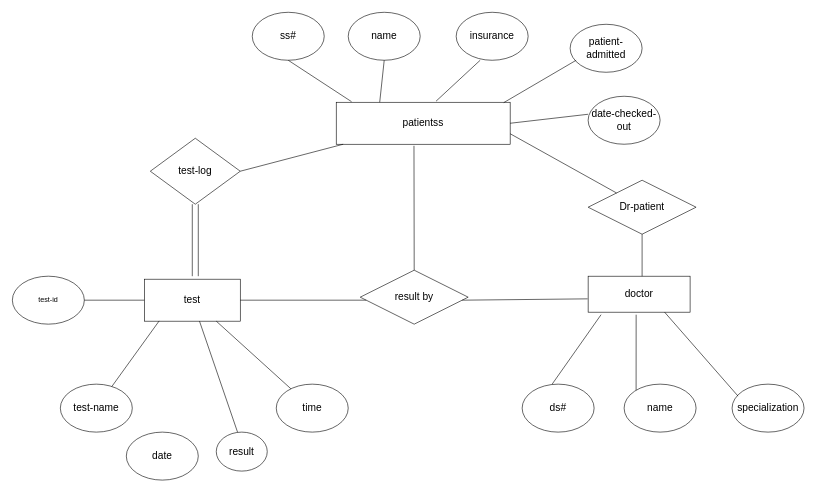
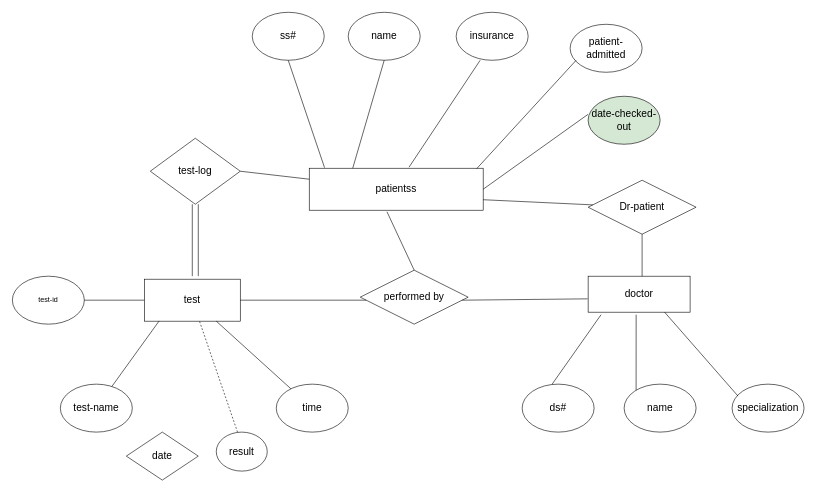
(624, 120) -> (624, 120)
(423, 123) -> (396, 189)
(414, 297) -> (414, 297)
(218, 376) -> (218, 376)
(162, 456) -> (162, 456)
